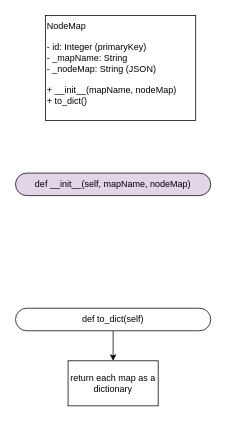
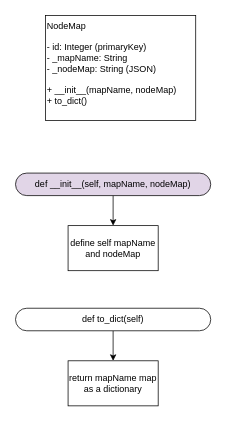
none -> (113, 219)
none -> (113, 248)
(113, 383) -> (113, 383)
